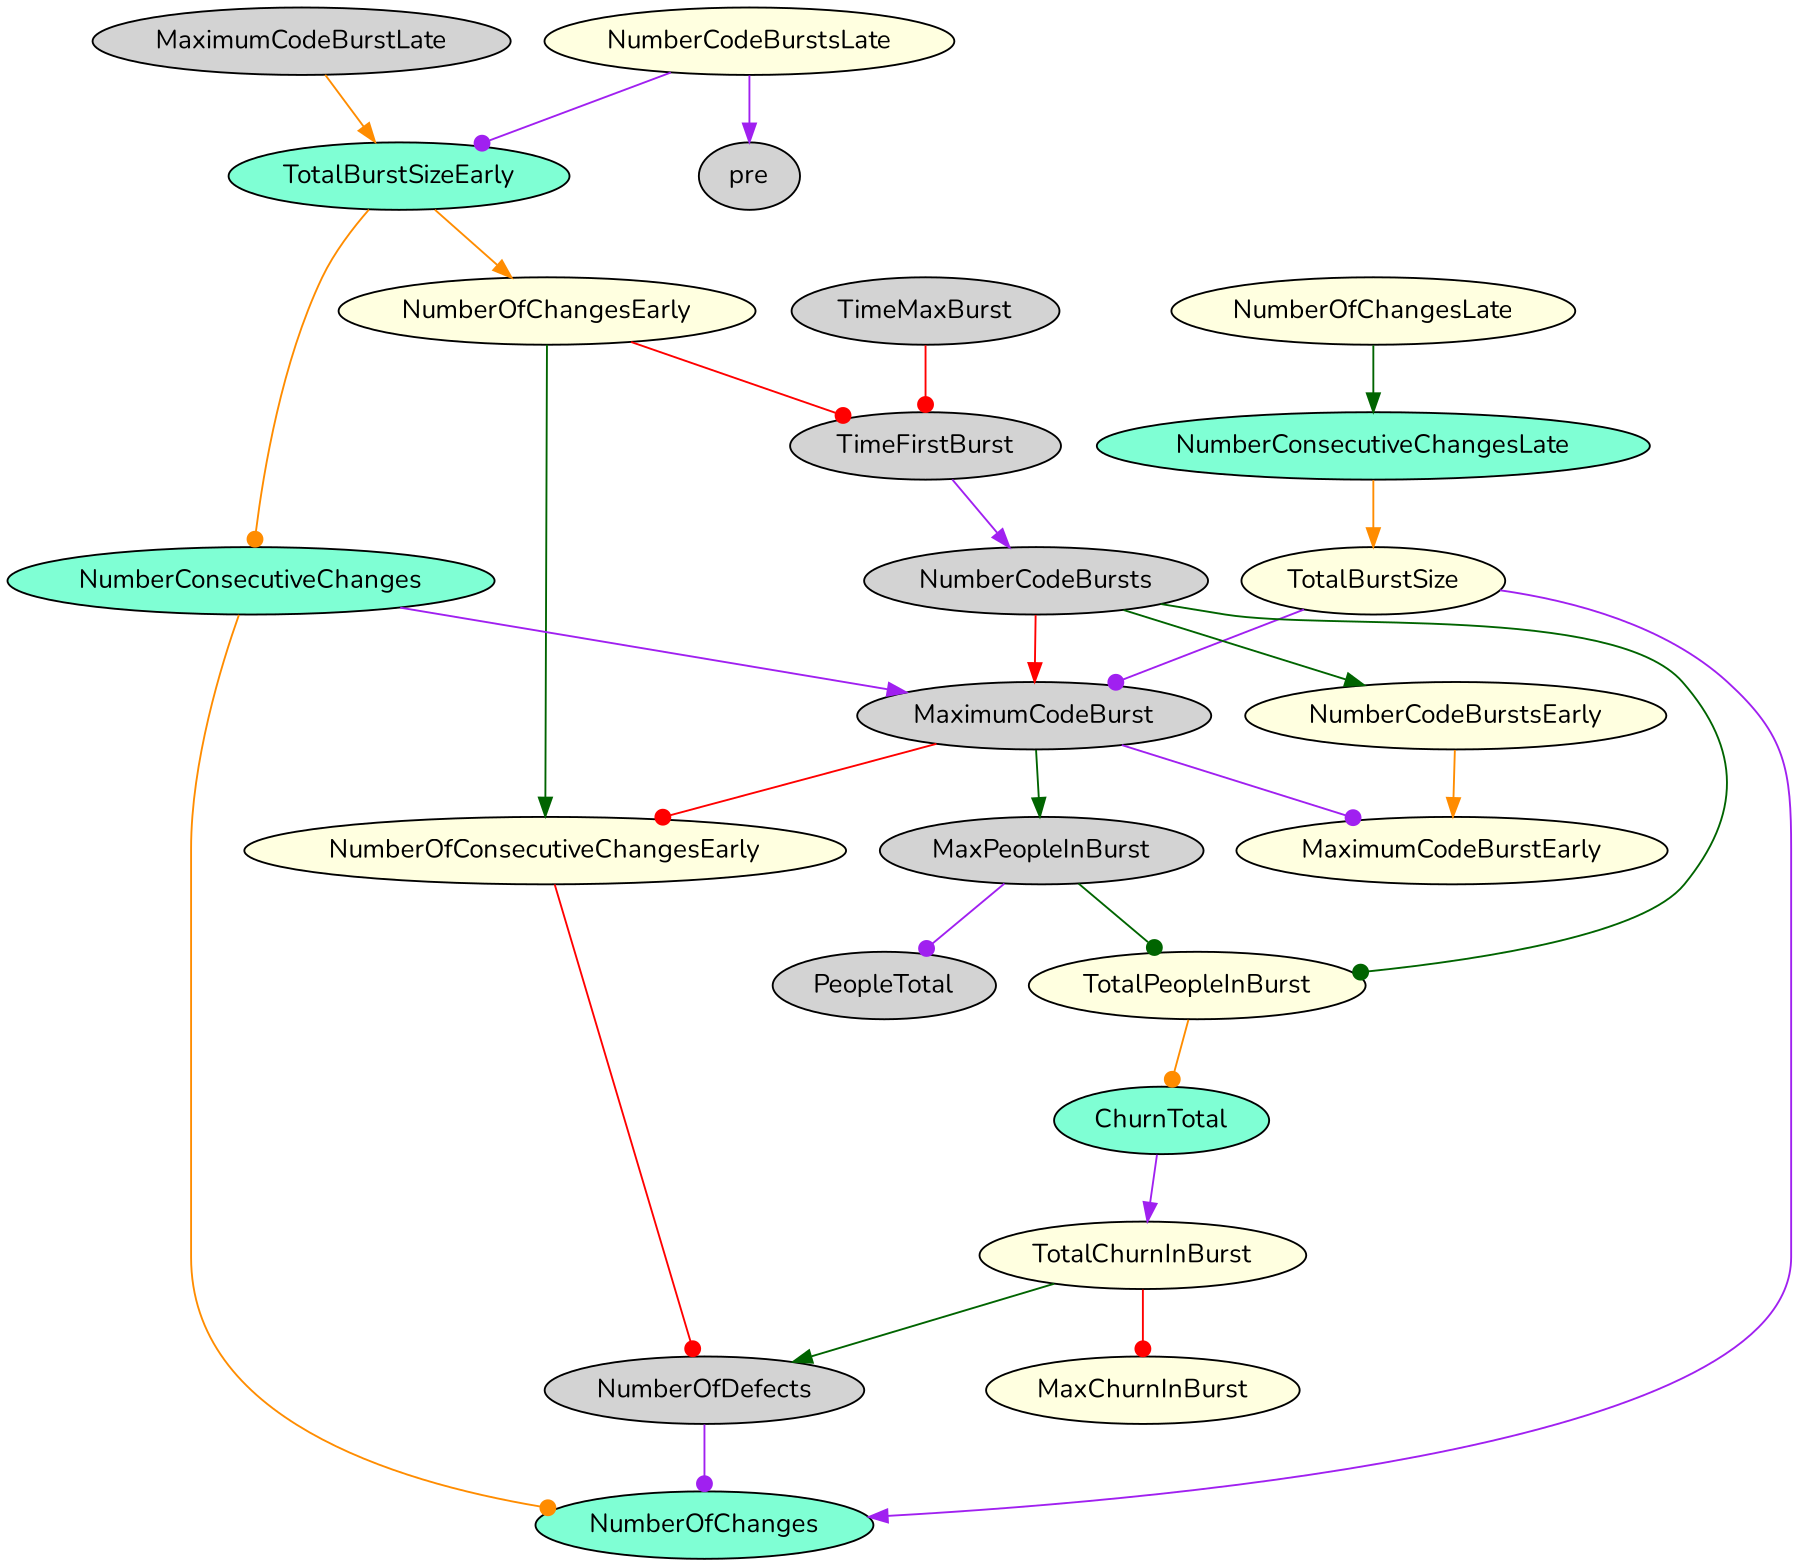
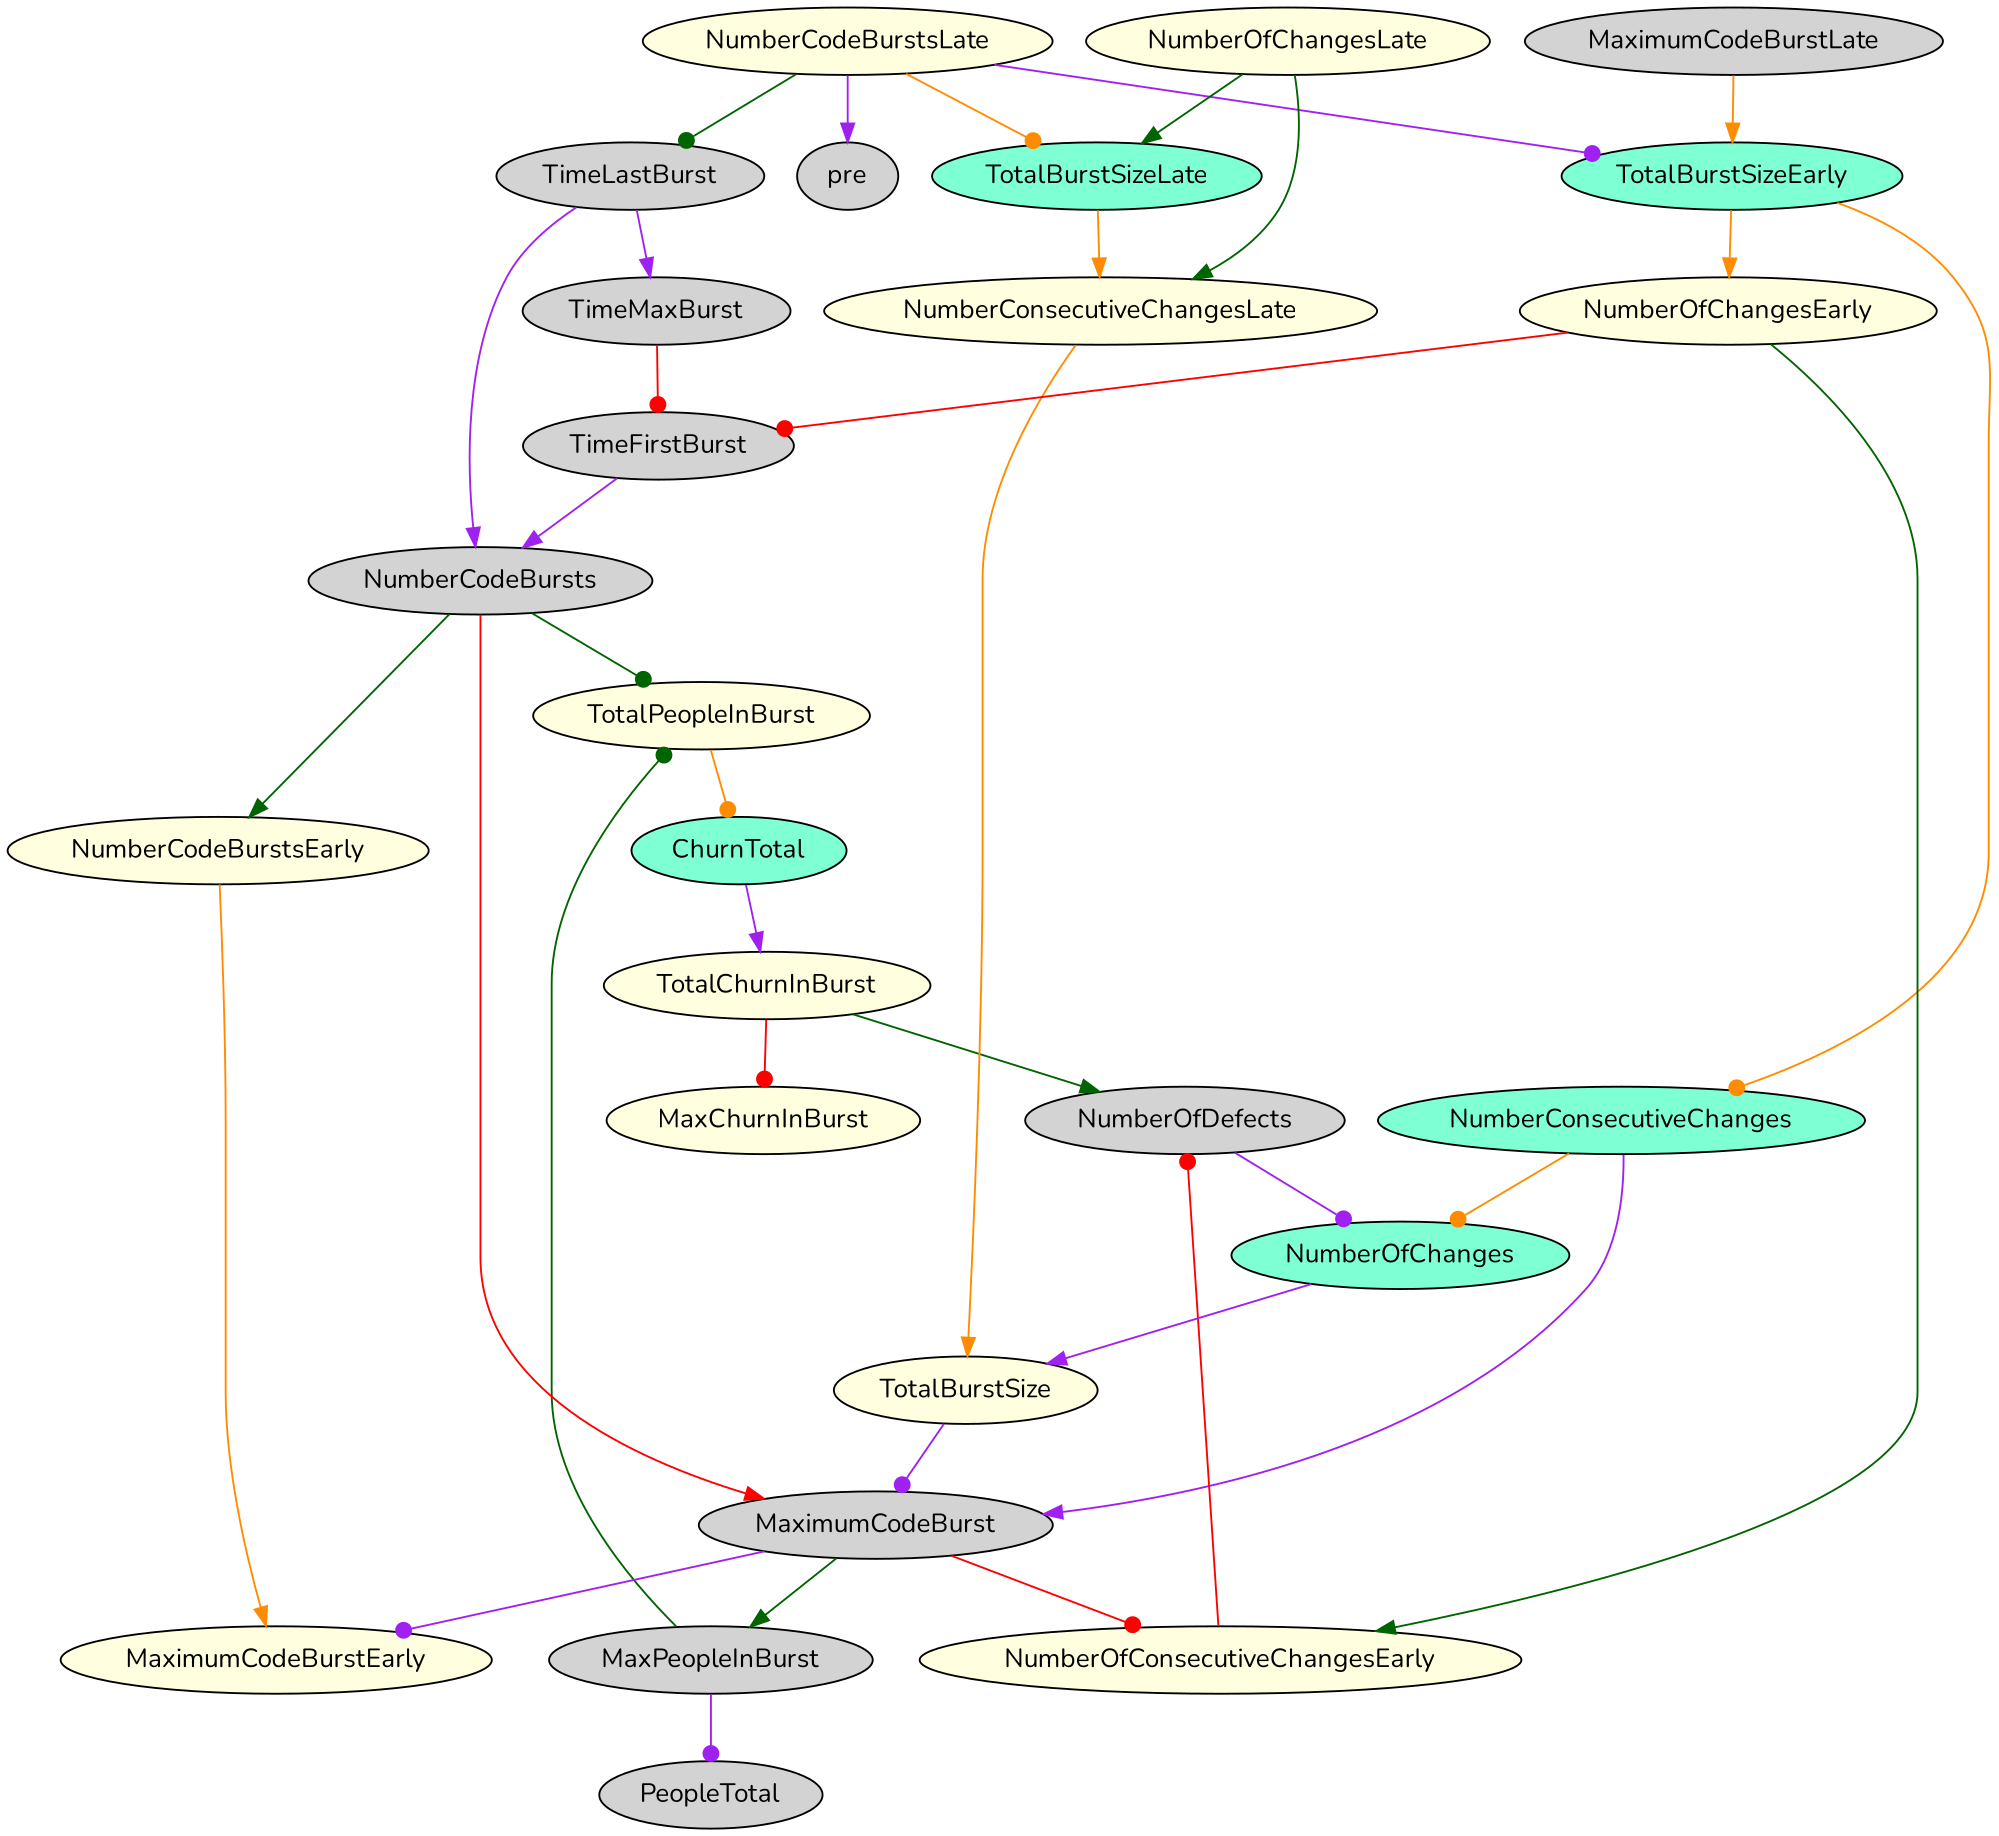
none -> (630, 176)
none -> (1097, 176)
(1373, 446) -> (1101, 311)
(1765, 1320) -> (1182, 1323)
